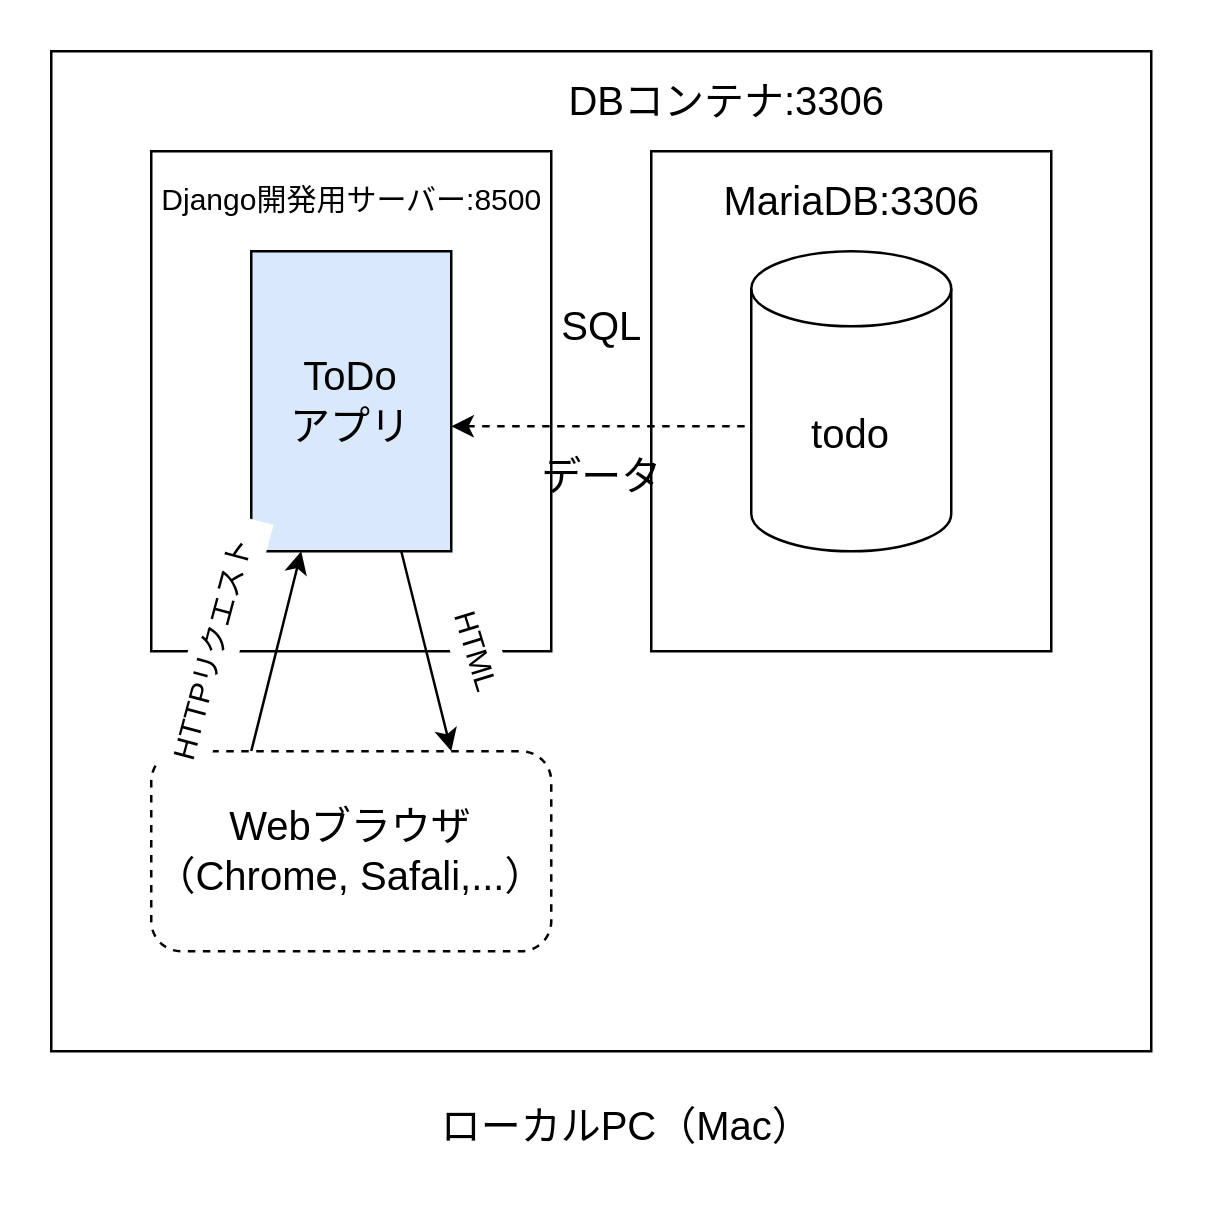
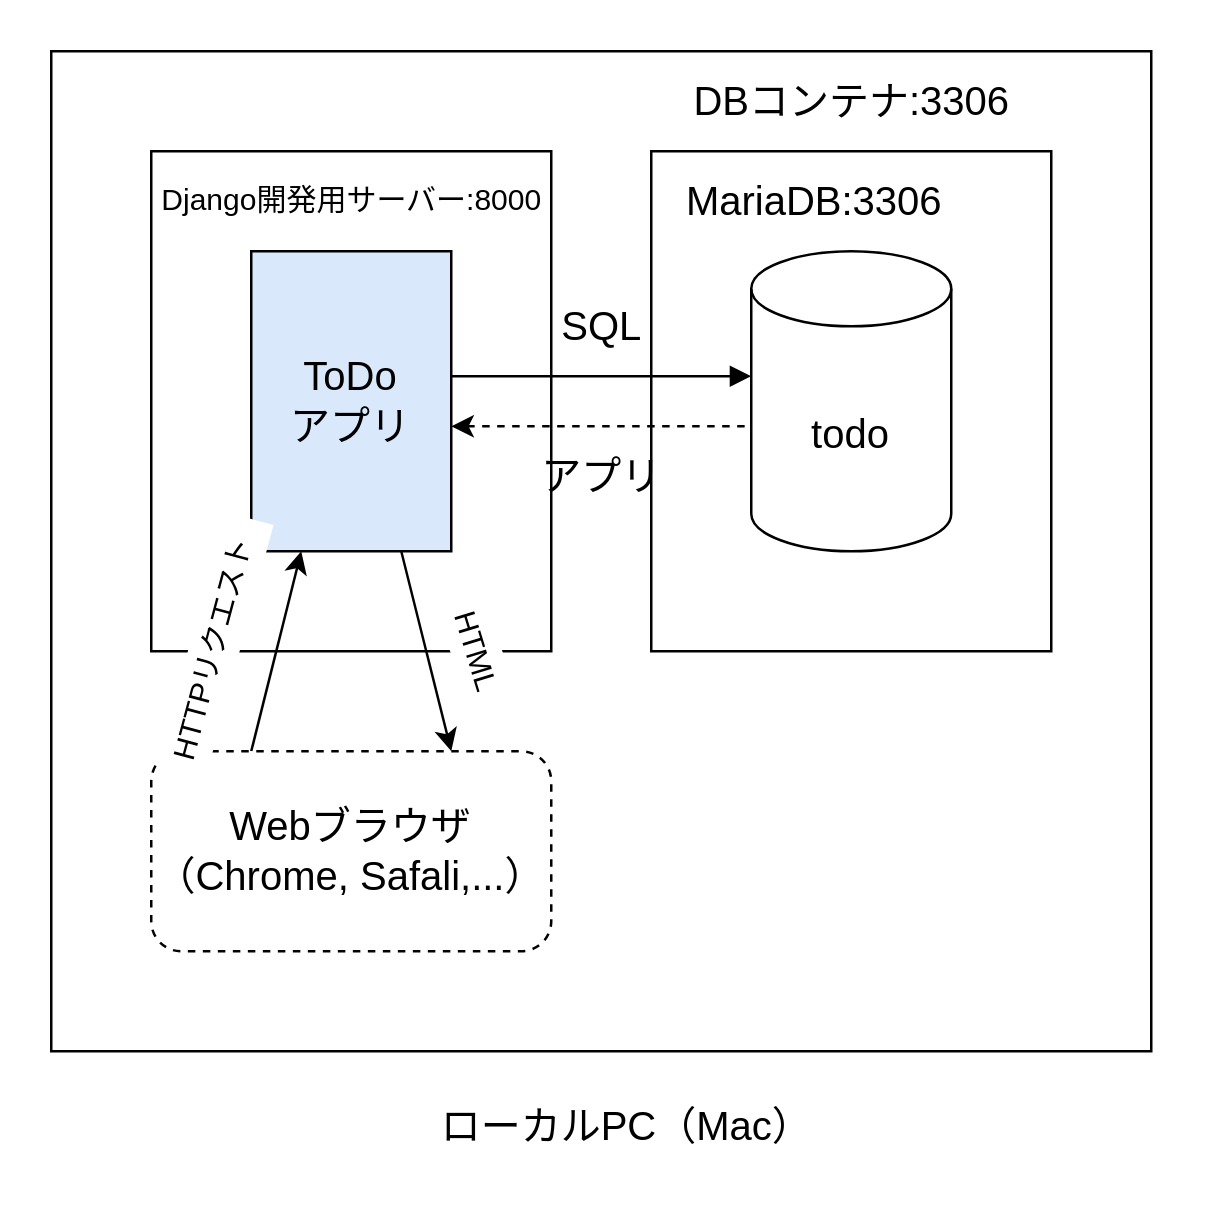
(726, 101) -> (851, 101)
(353, 201) -> (353, 201)
(851, 201) -> (814, 201)
none -> (590, 376)
(603, 476) -> (603, 476)
